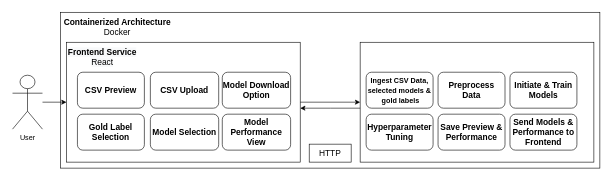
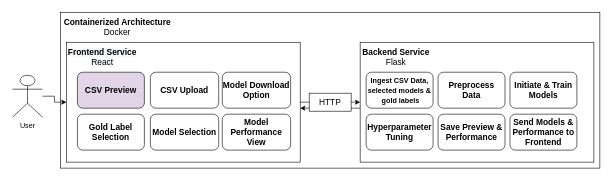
none -> (396, 57)
(111, 90) -> (111, 90)
(27, 102) -> (27, 96)
(330, 153) -> (330, 102)
